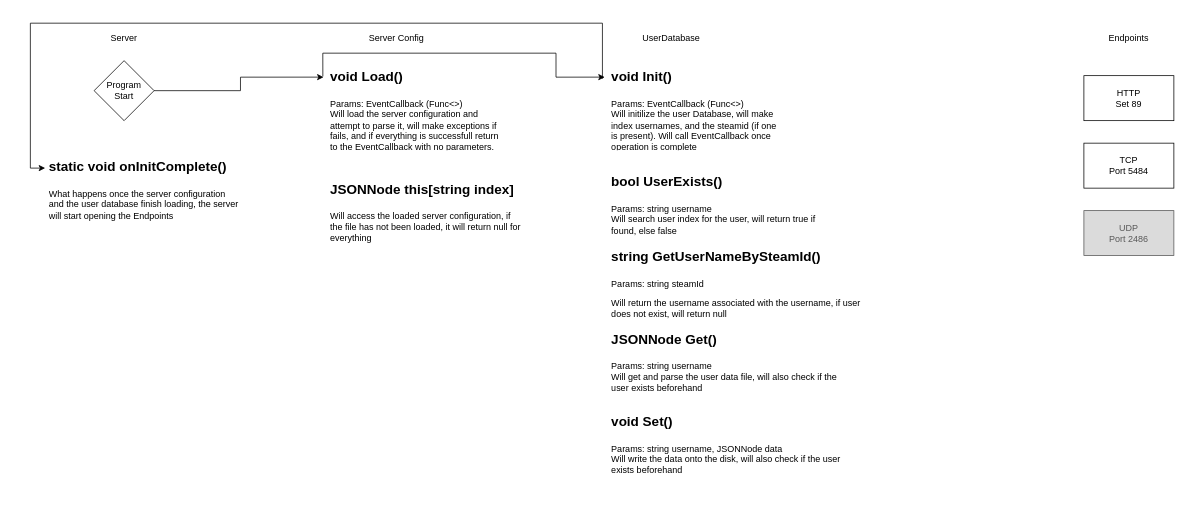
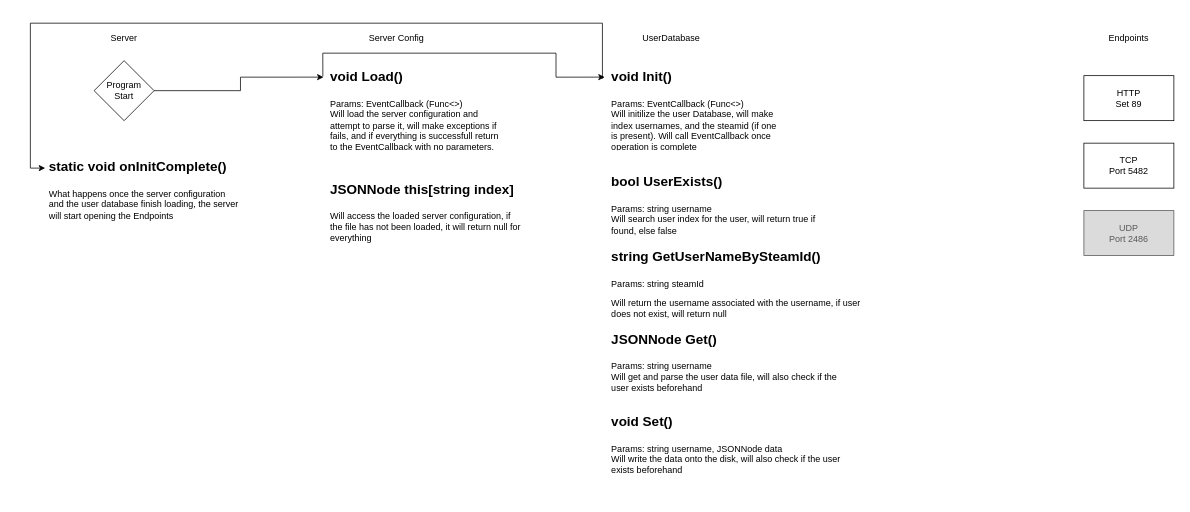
(1129, 165) -> (1129, 165)
